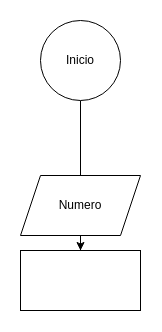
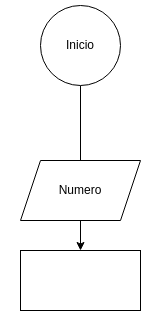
(81, 61) -> (81, 46)
(81, 206) -> (81, 191)
